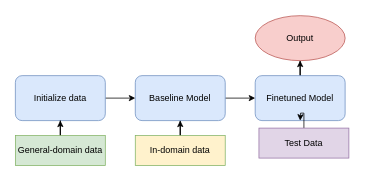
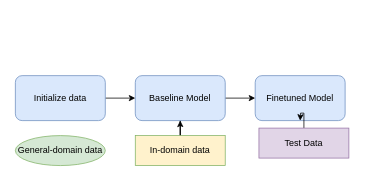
(300, 38) -> none
(300, 65) -> none
(60, 125) -> none
(60, 150) -> (60, 150)
